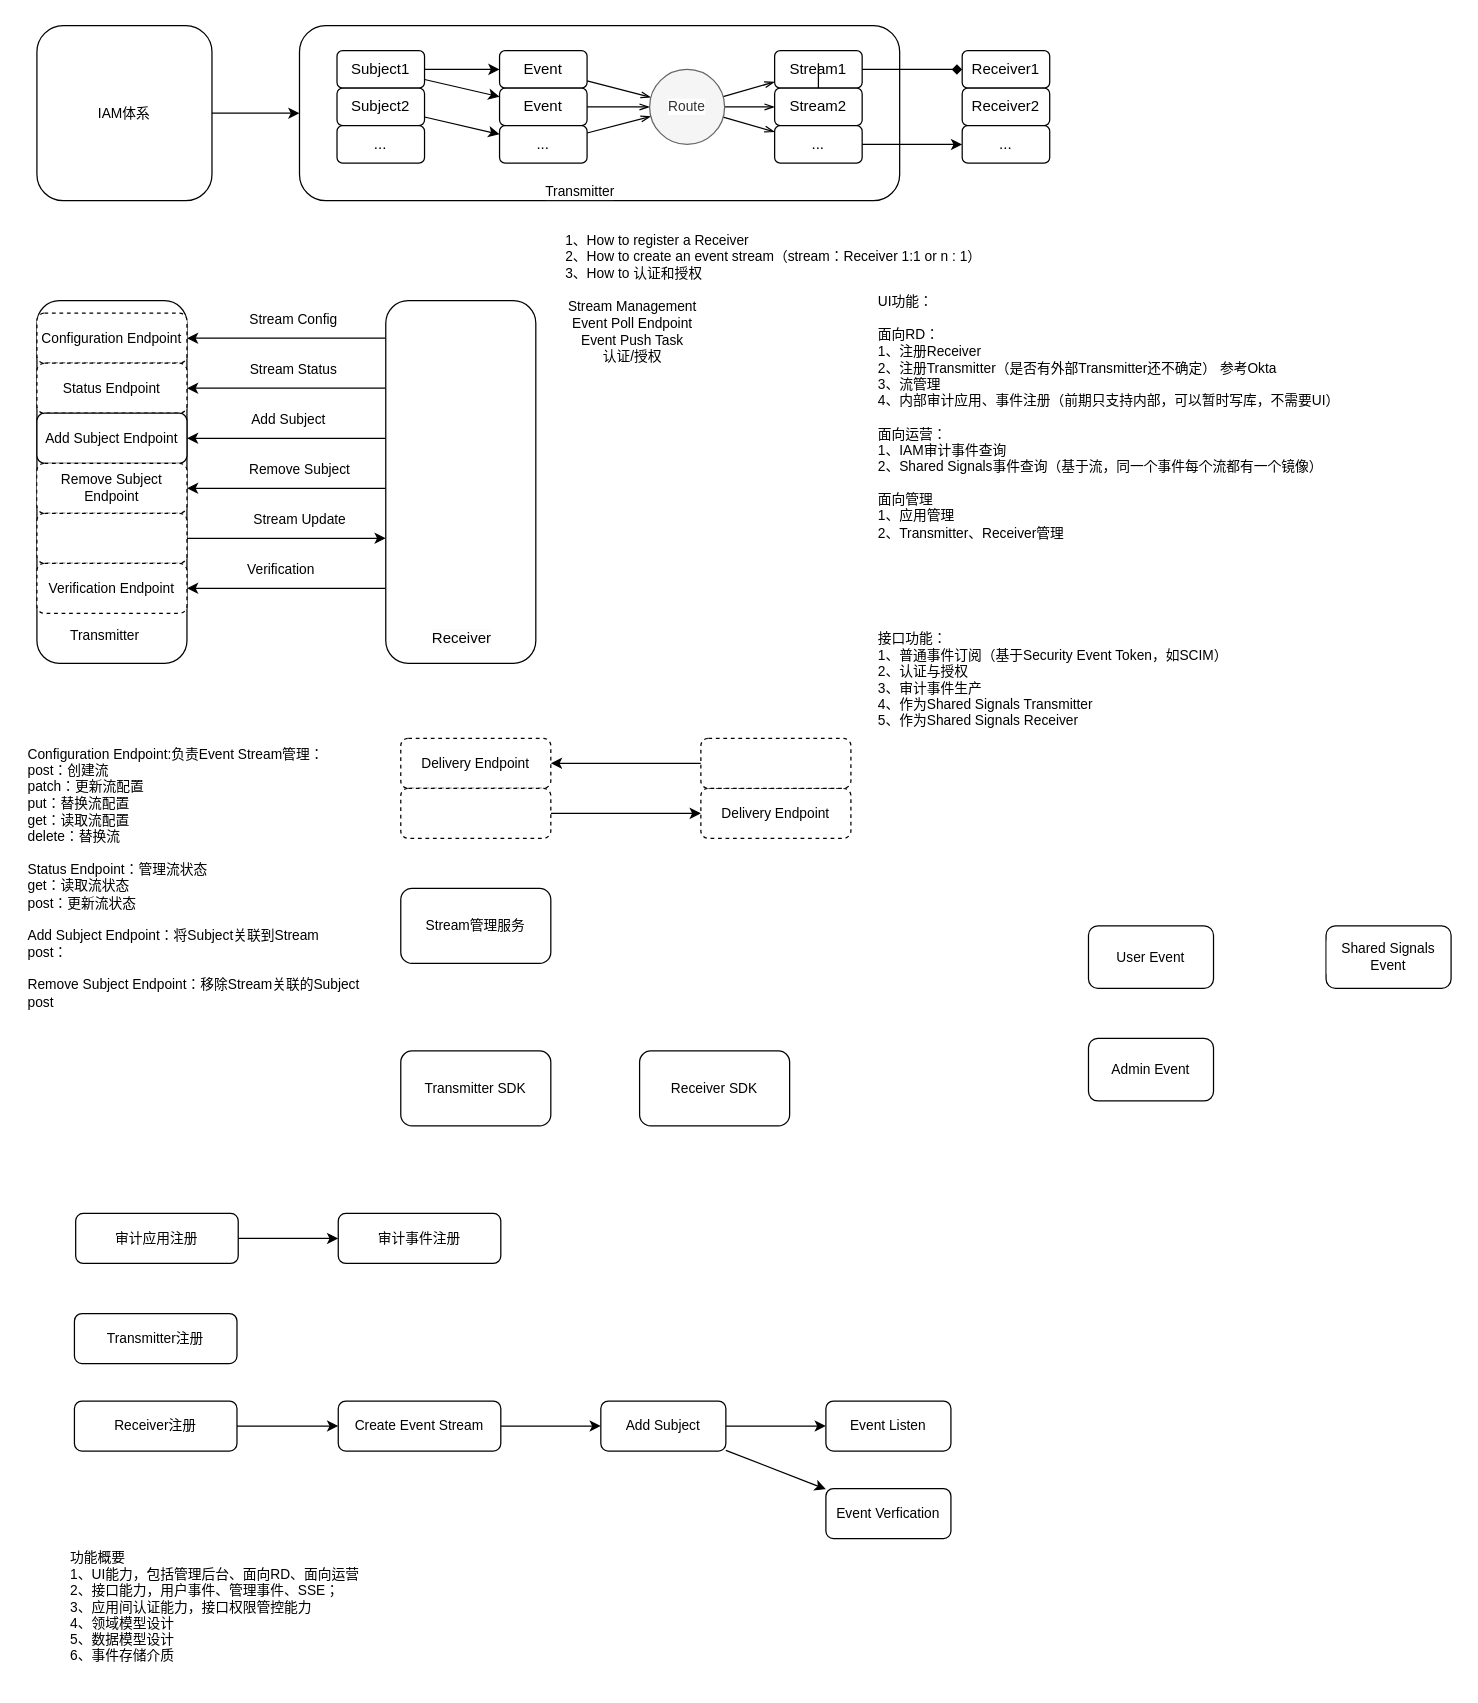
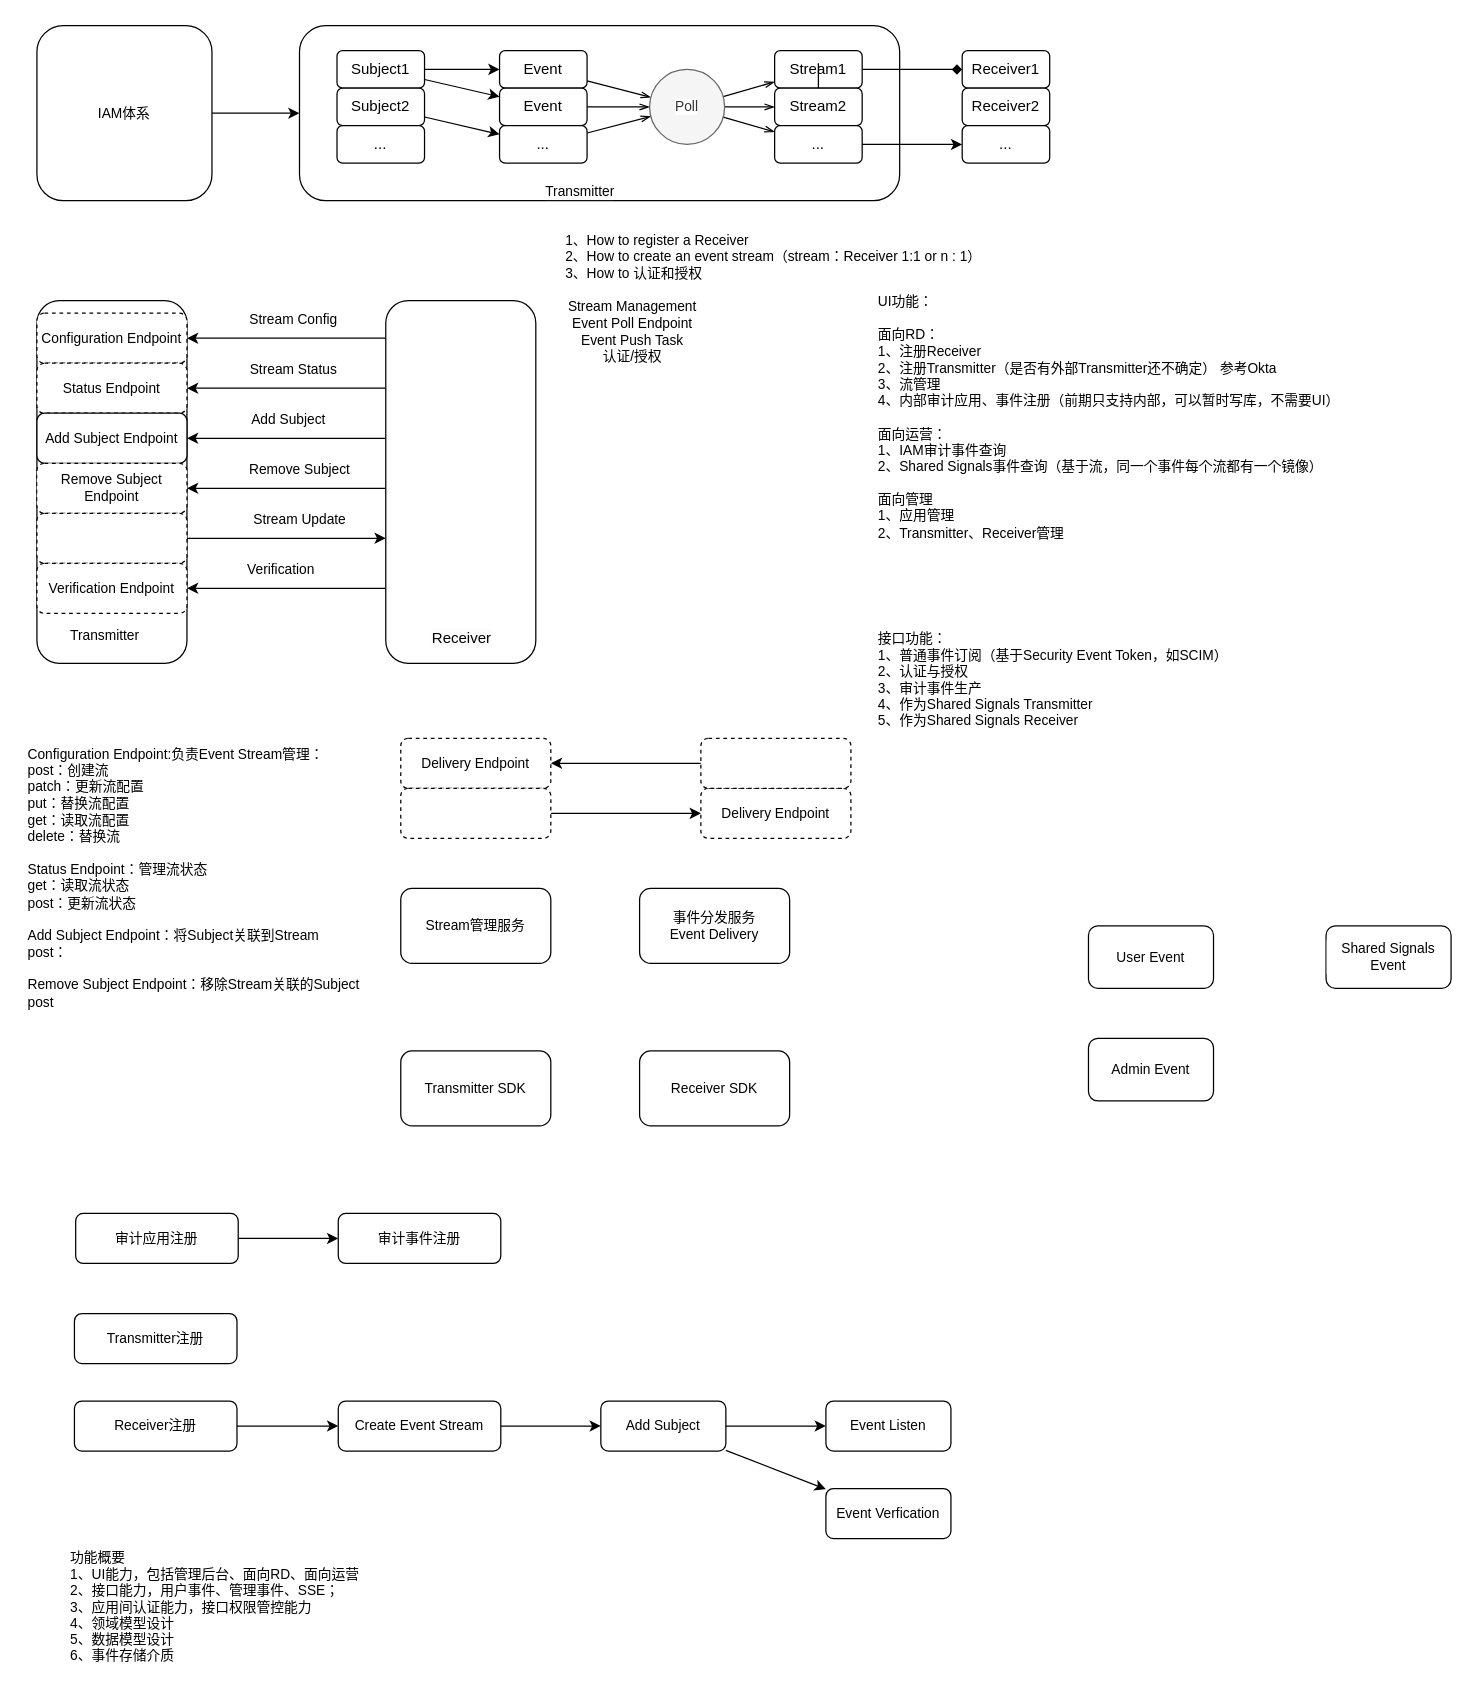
(687, 107) -> (687, 107)
none -> (714, 926)
